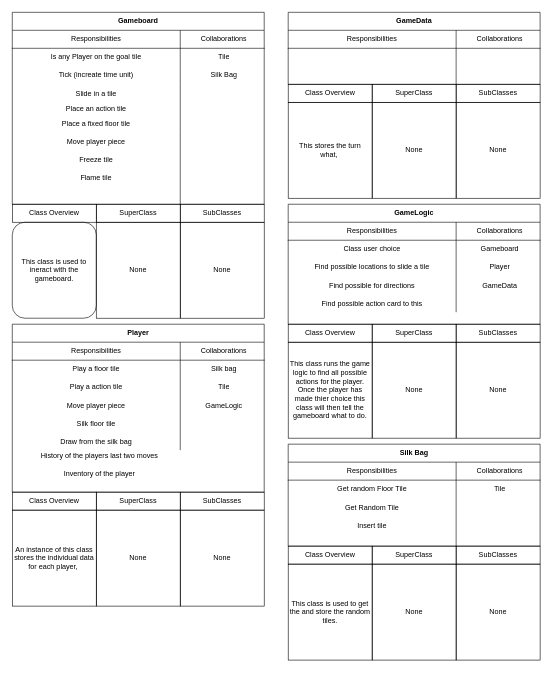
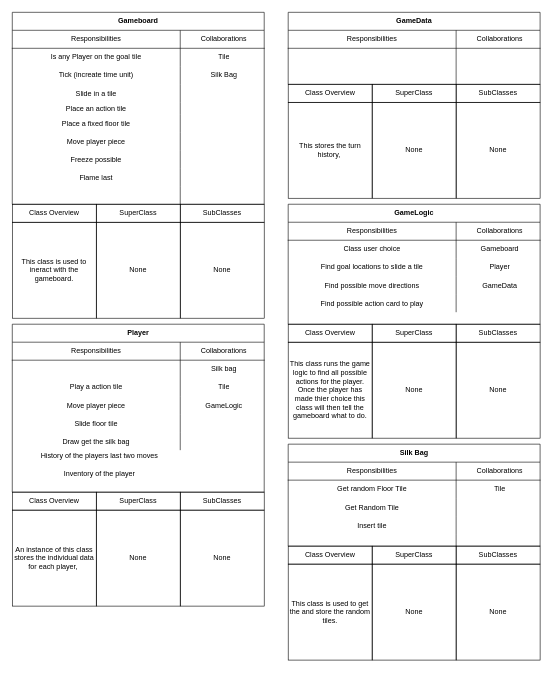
(330, 150) -> (330, 150)
(96, 160) -> (96, 160)
(96, 178) -> (96, 178)
(372, 267) -> (372, 267)
(54, 270) -> (54, 270)
(372, 286) -> (372, 286)
(372, 304) -> (372, 304)
(96, 369) -> none
(96, 424) -> (96, 424)
(96, 442) -> (96, 442)
